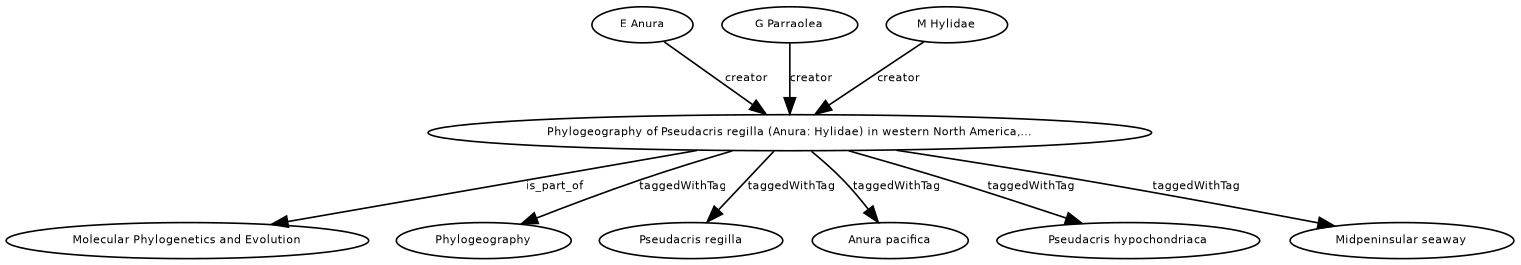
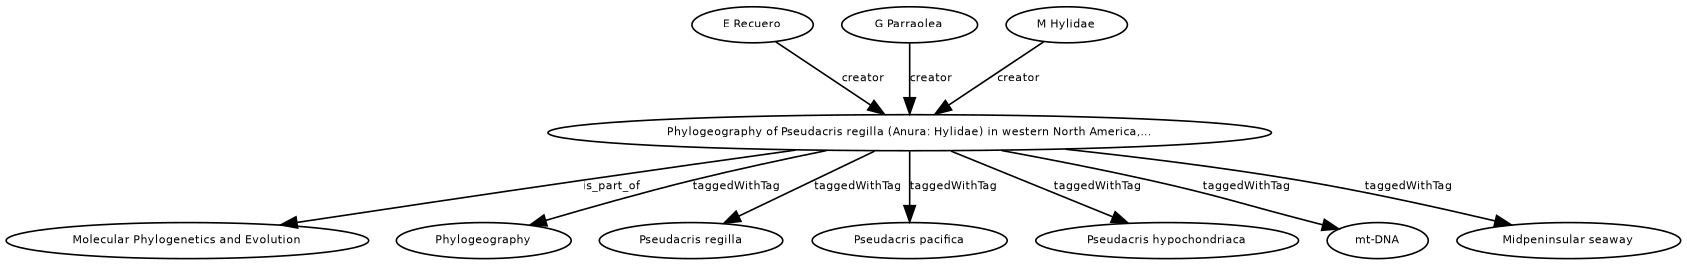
(642, 25) -> (753, 25)
(890, 241) -> (910, 241)
none -> (1378, 241)
